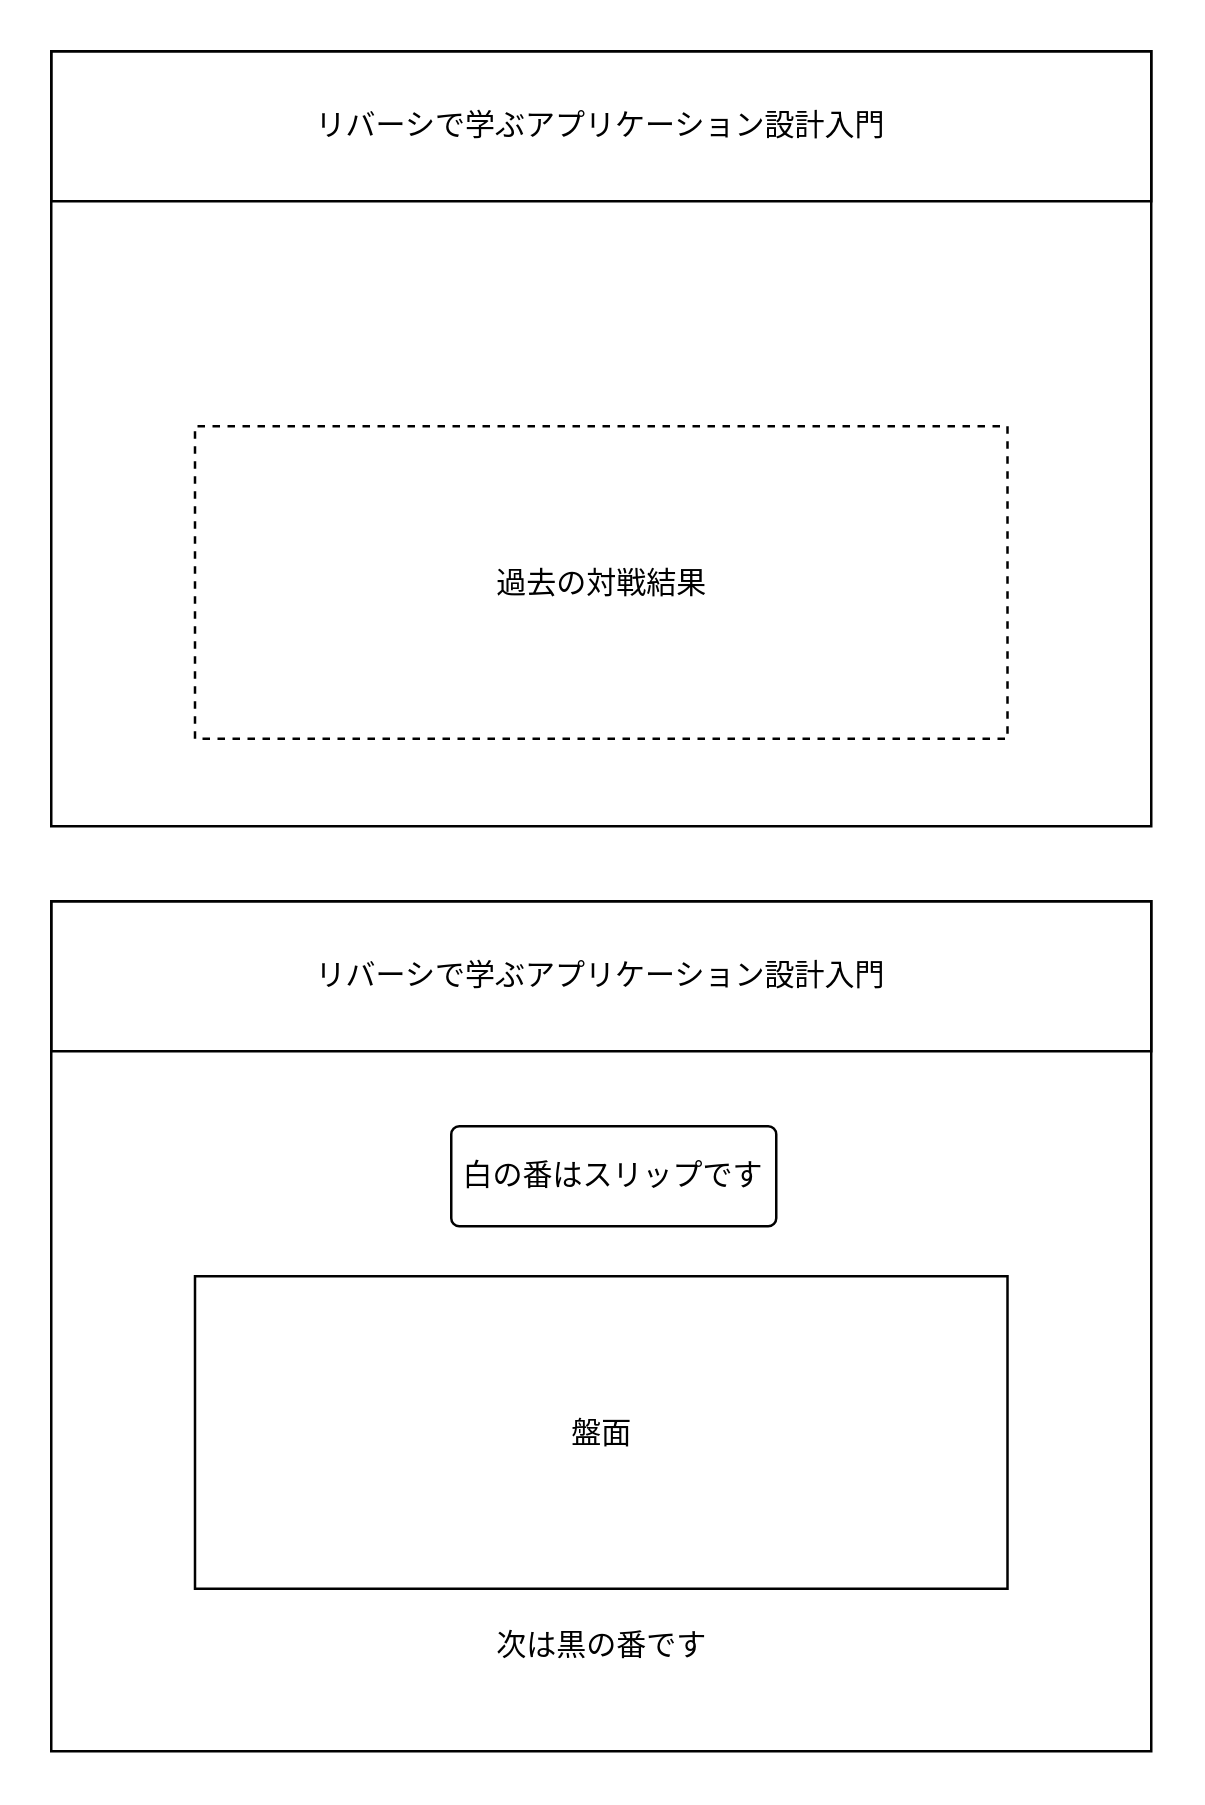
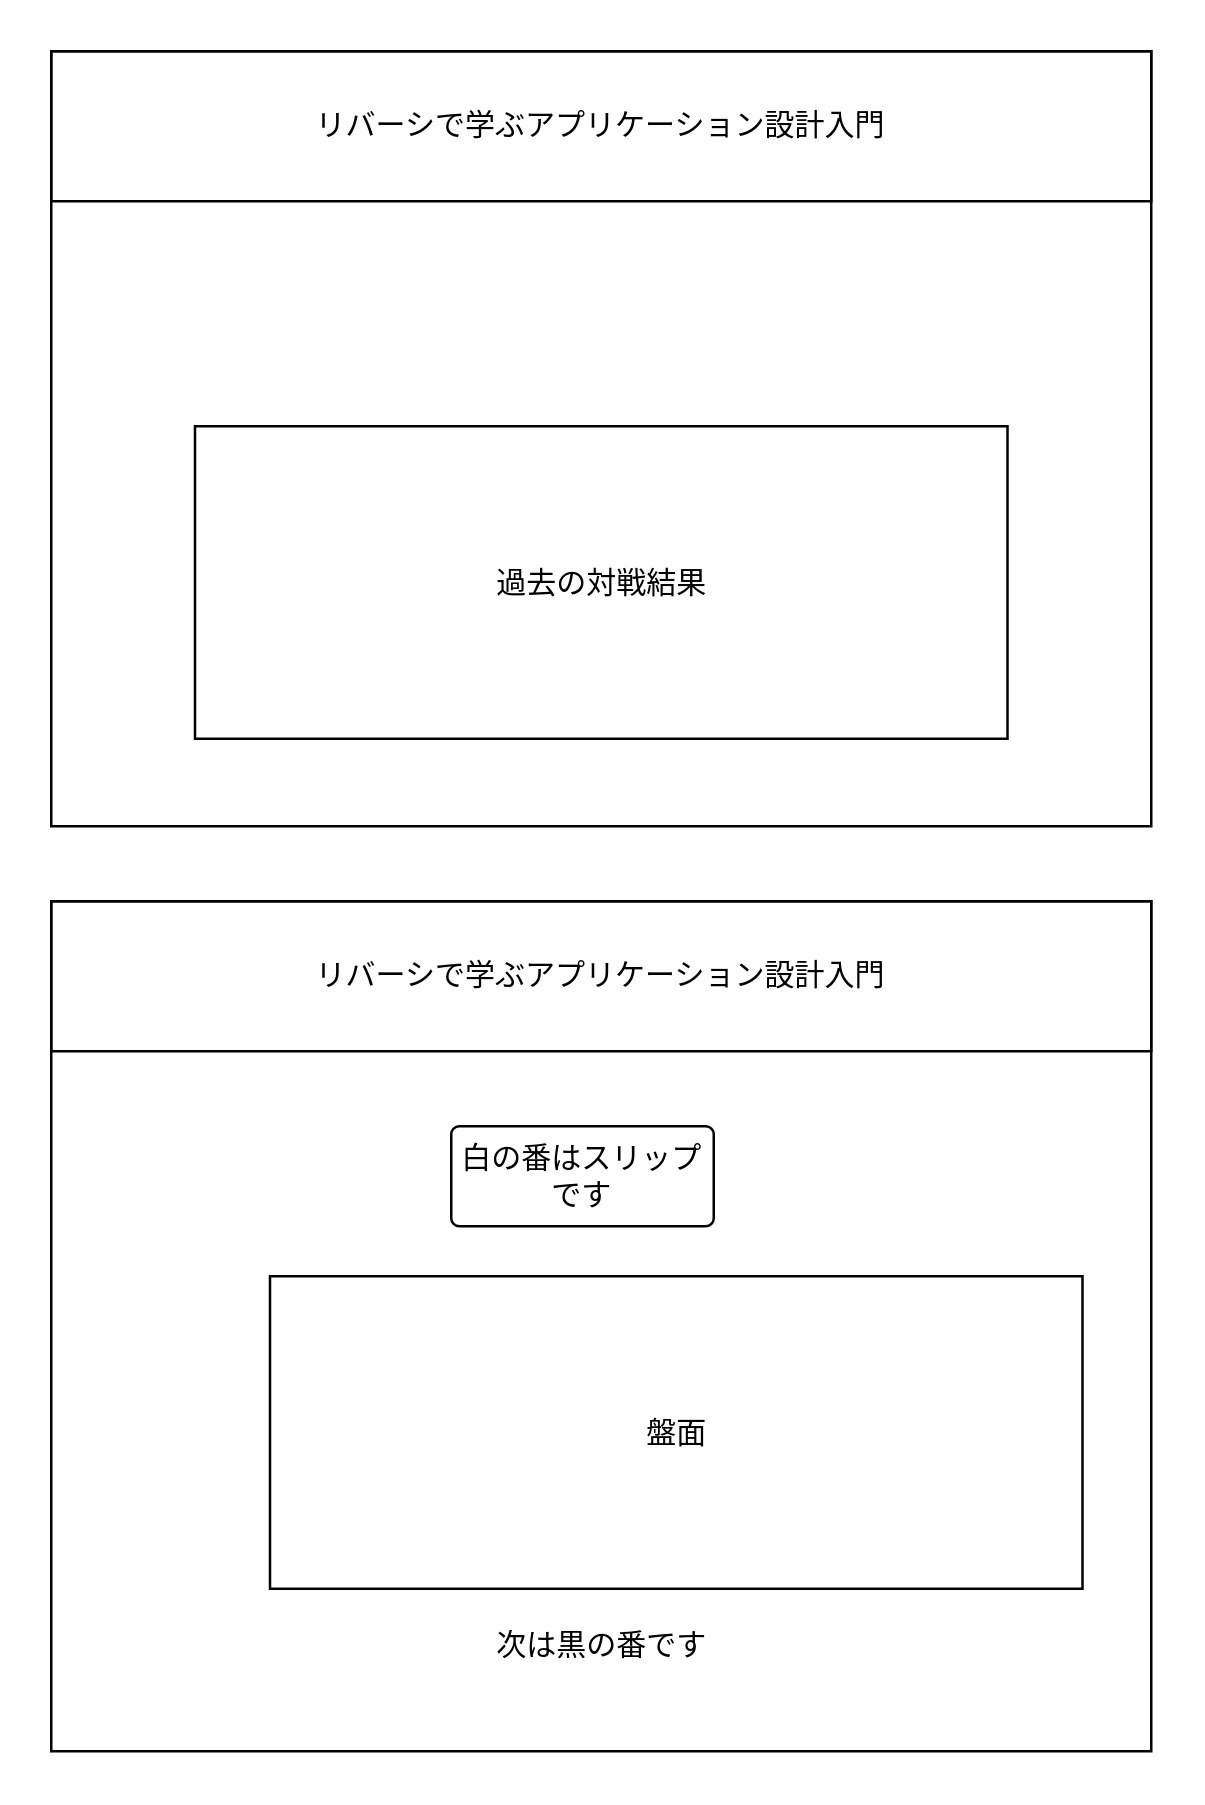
(601, 583) -> (601, 583)
(614, 1176) -> (583, 1176)
(601, 1433) -> (676, 1433)
